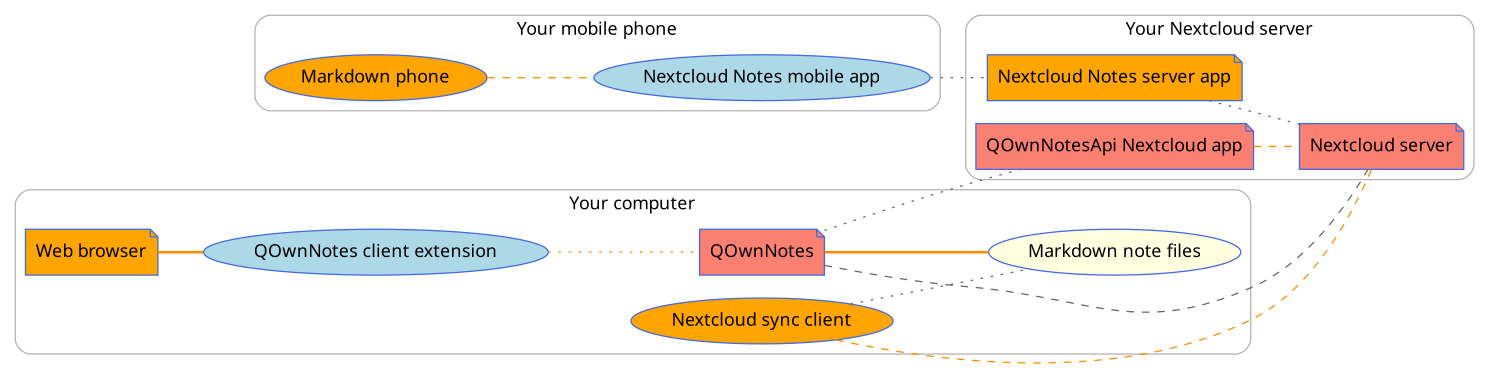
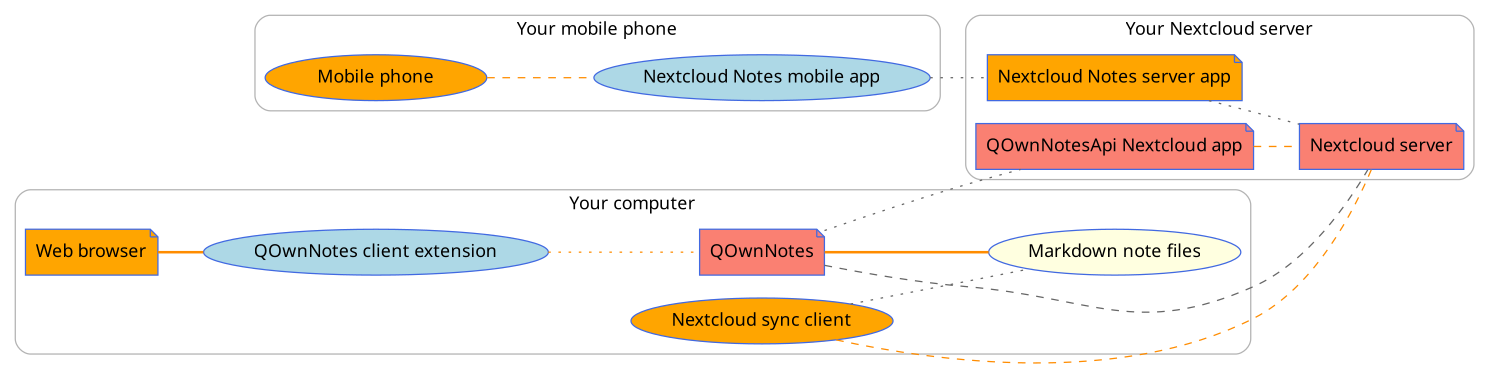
(376, 78) -> (376, 78)
